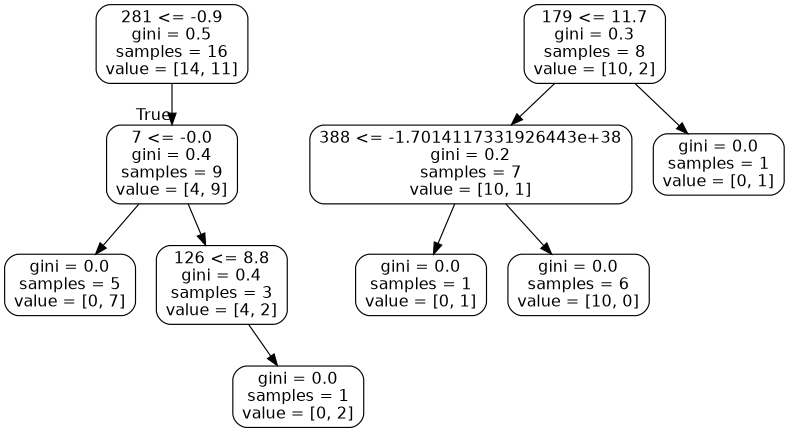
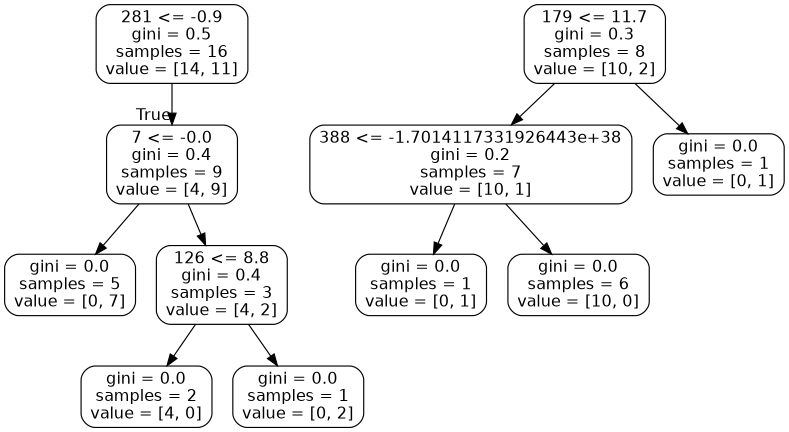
none -> (147, 397)
